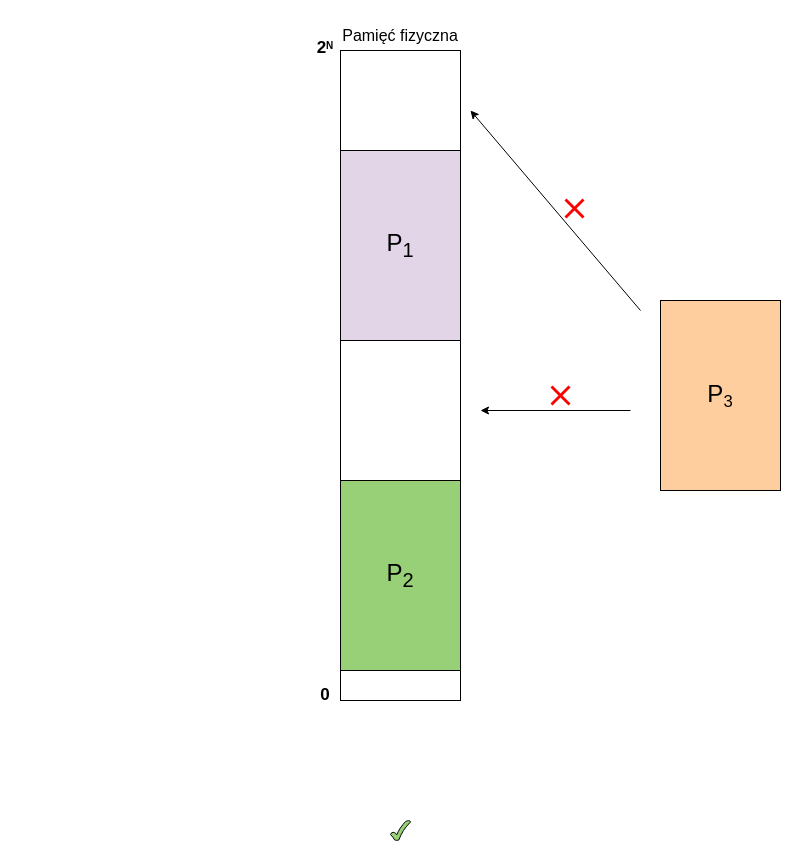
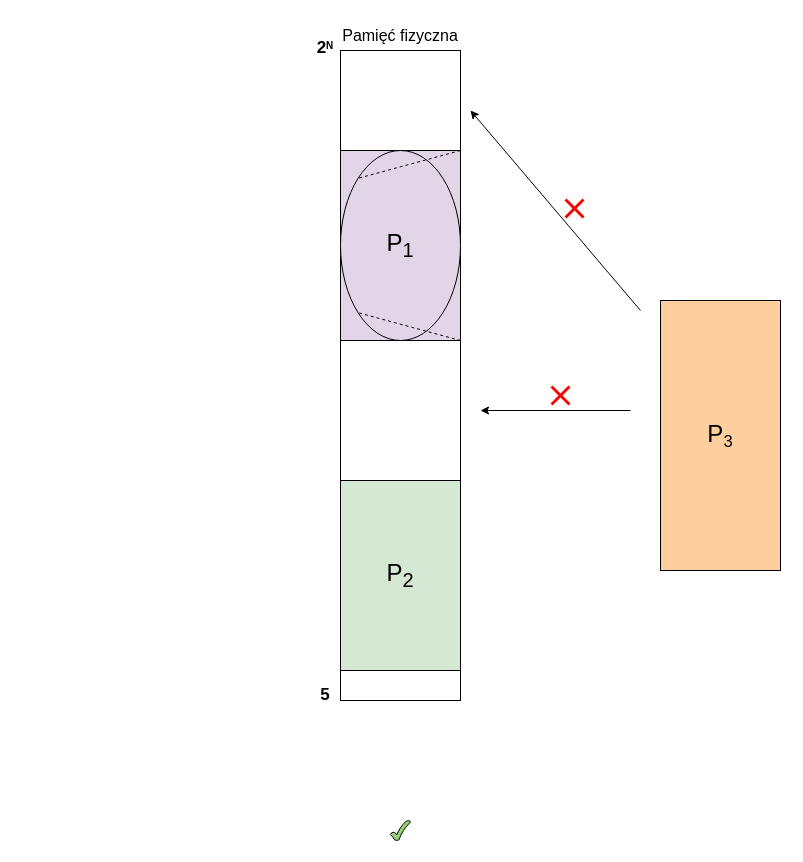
(401, 246) -> (401, 246)
(721, 396) -> (721, 436)
(401, 576) -> (401, 576)
(326, 696) -> (326, 696)
